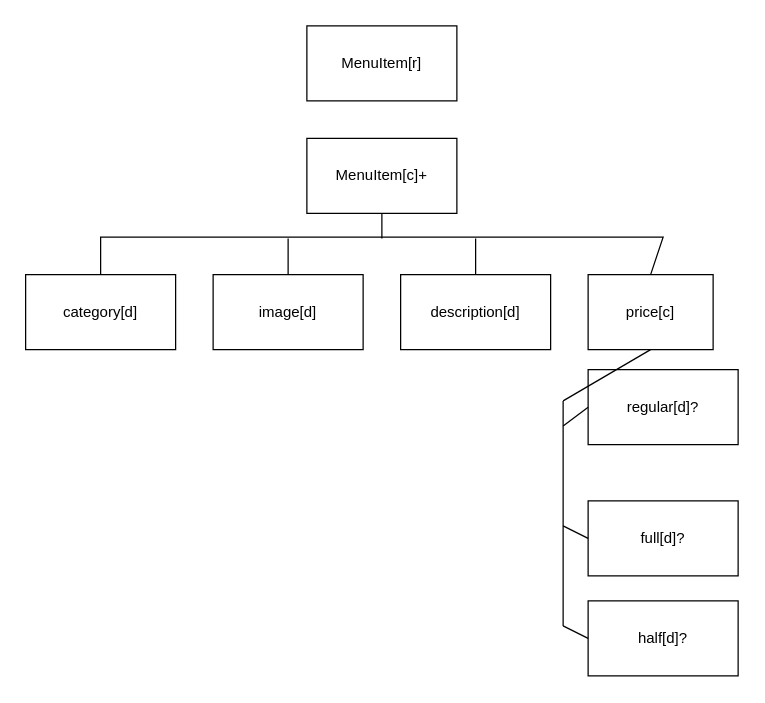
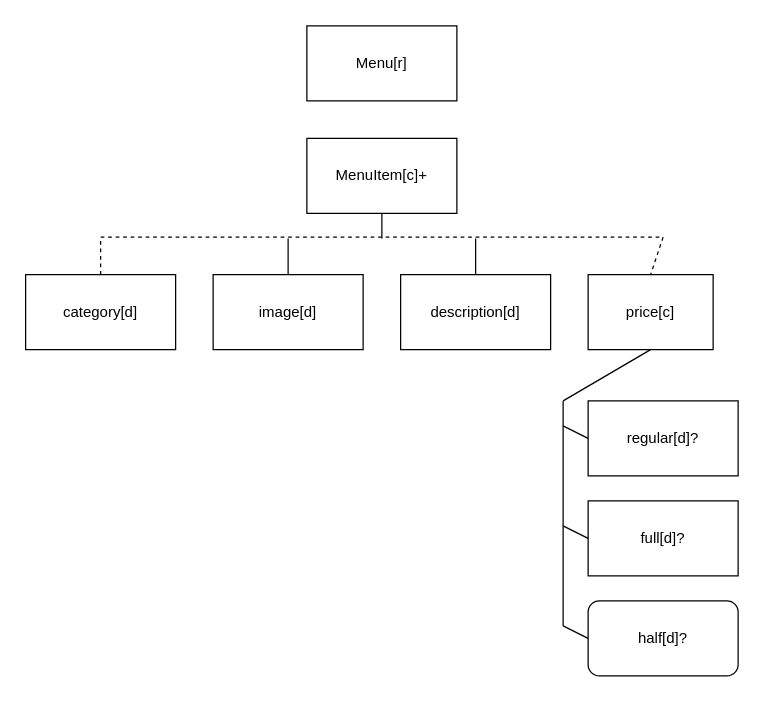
(382, 63) -> (382, 63)
(384, 237) -> (384, 237)
(663, 407) -> (663, 438)
(663, 638) -> (663, 638)
